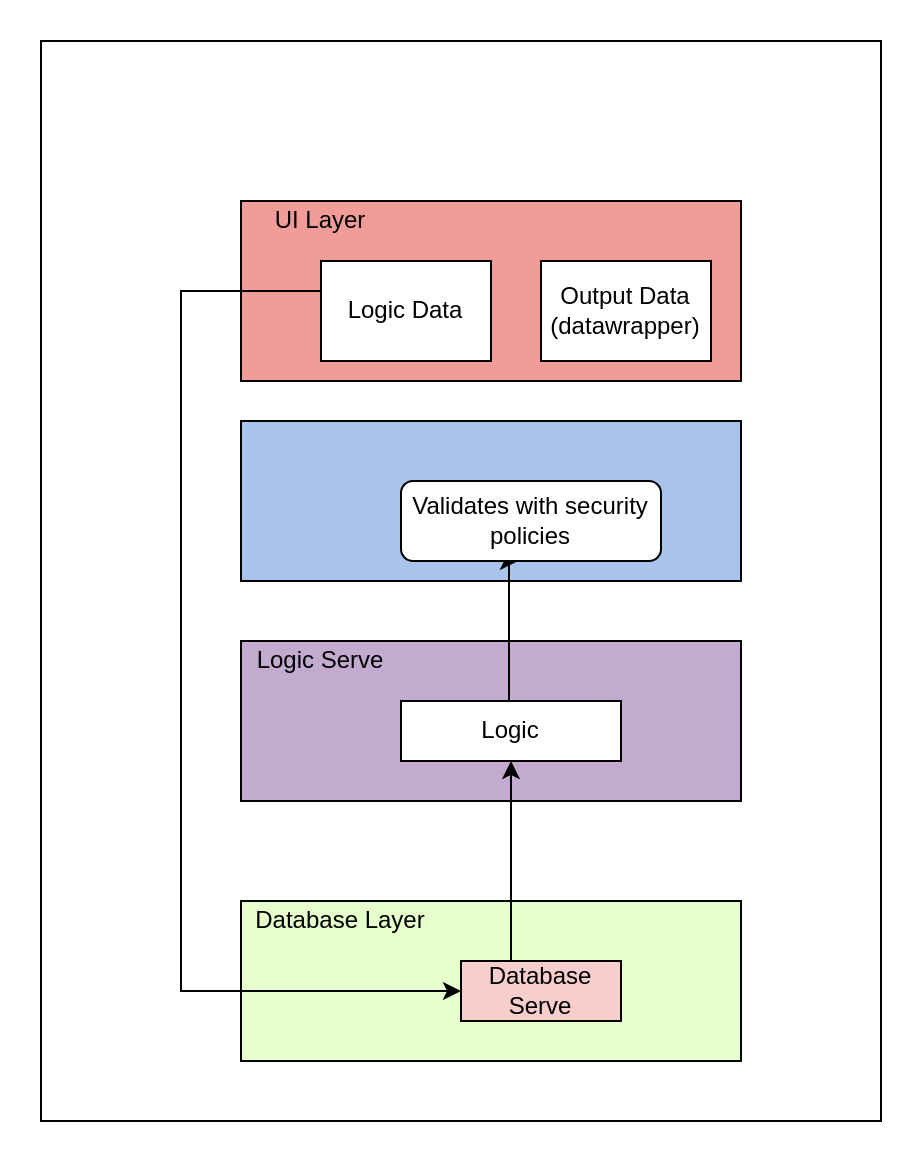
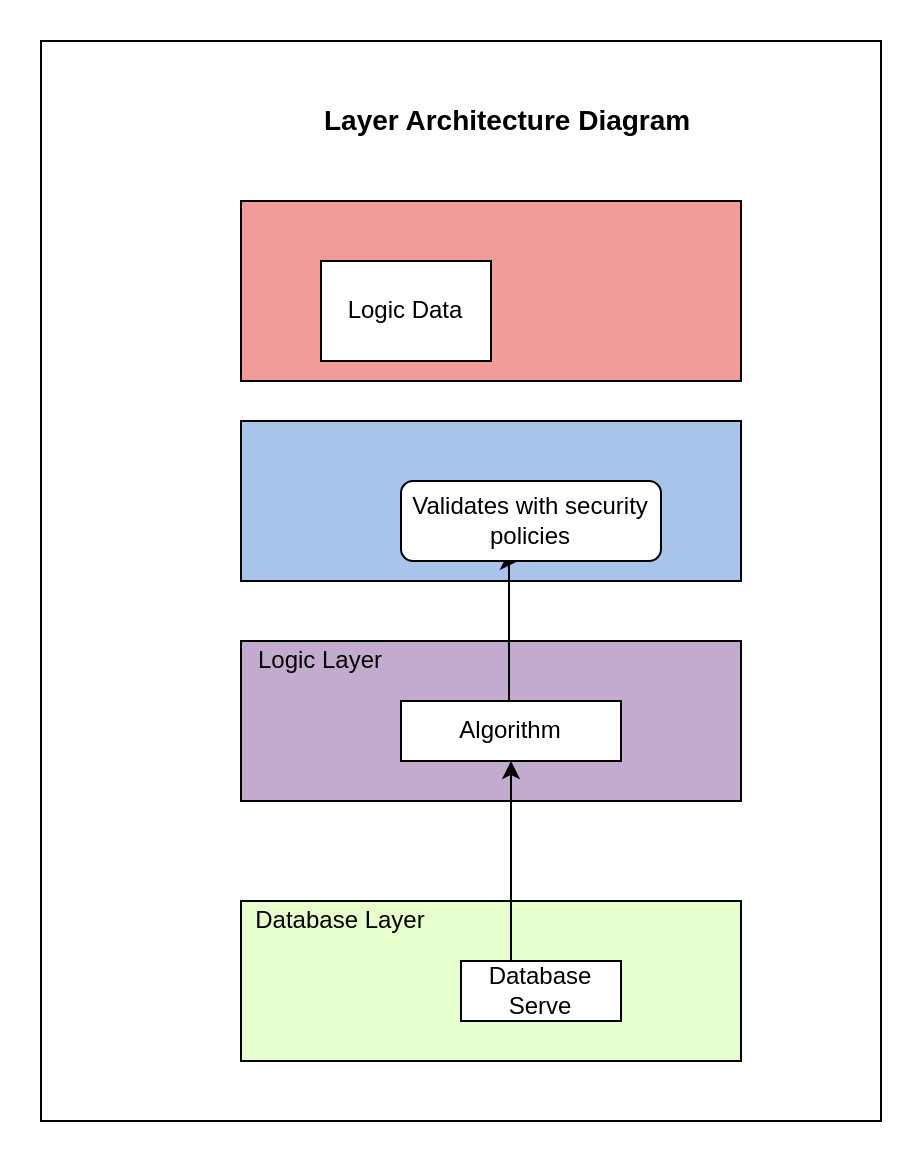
none -> (511, 121)
(321, 221) -> none
(626, 311) -> none
(321, 661) -> (321, 661)
(181, 703) -> none
(511, 731) -> (511, 731)
(541, 991) -> (541, 991)
